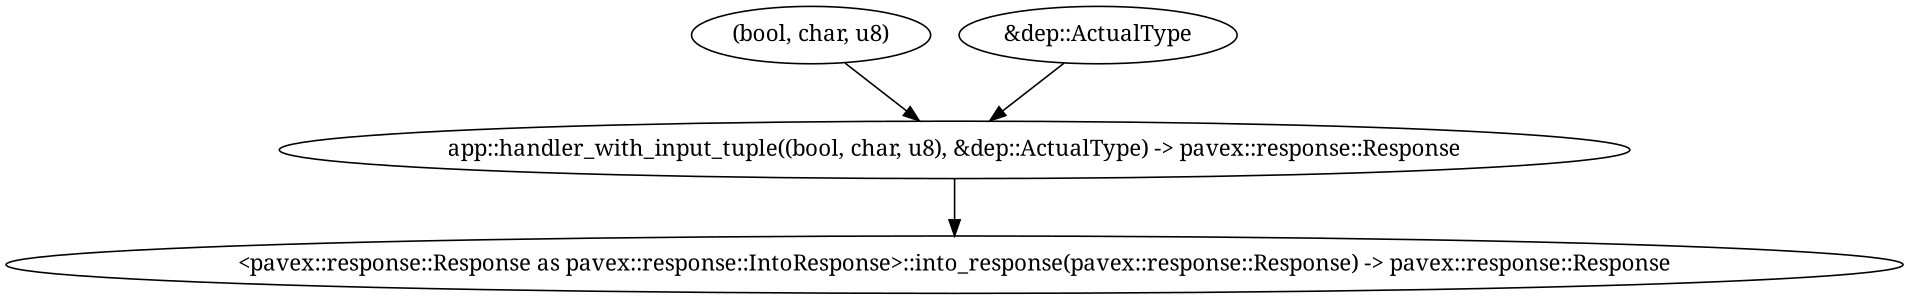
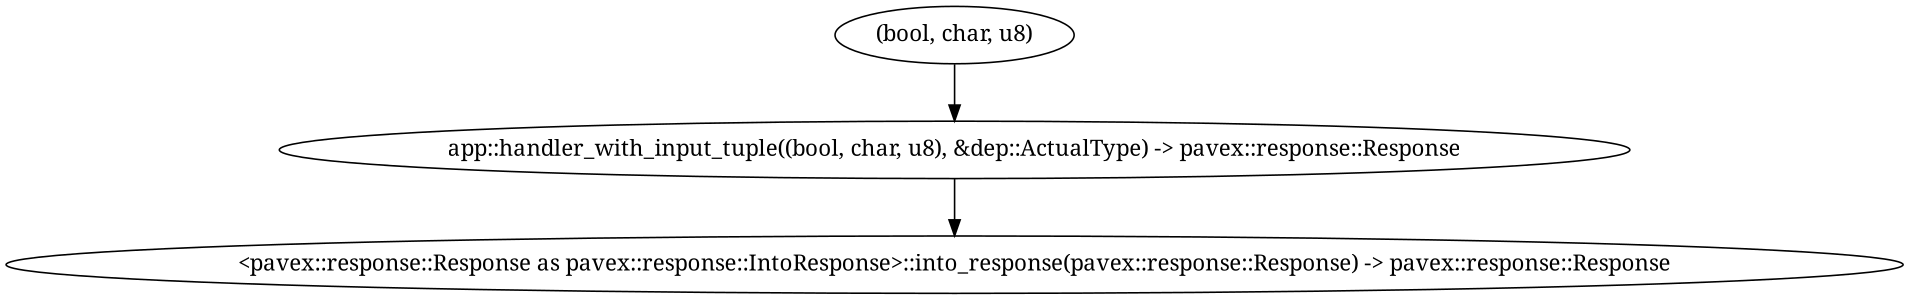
(1098, 35) -> none
